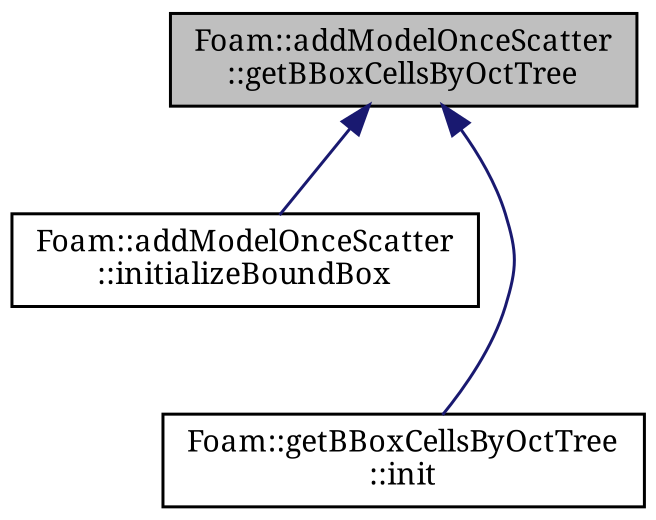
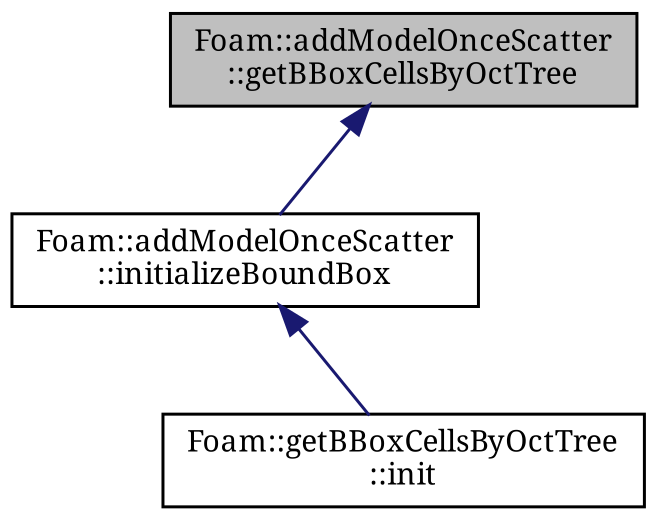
(513, 275) -> (334, 372)
